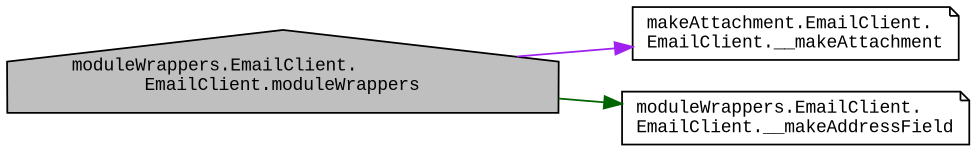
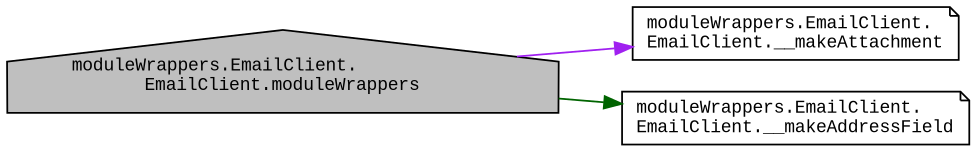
(796, 33) -> (796, 33)
